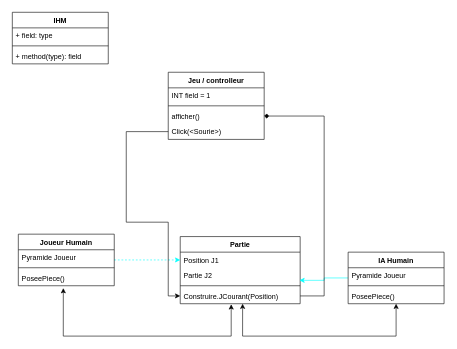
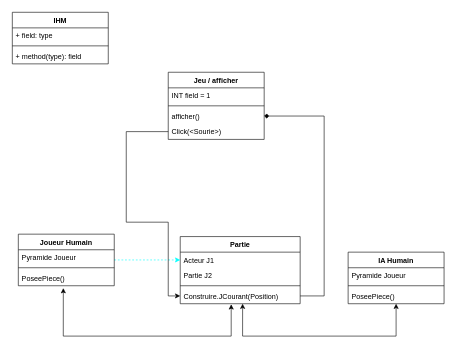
(216, 80) -> (216, 80)
(203, 260) -> (201, 260)
(310, 281) -> none
